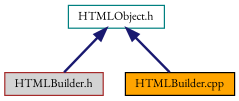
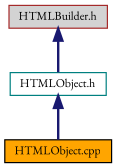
(81, 55) -> (58, 57)
(180, 84) -> (58, 151)
